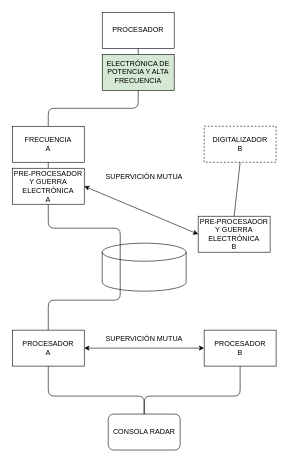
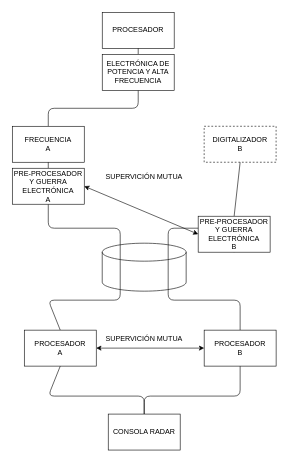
(138, 72) -> (138, 72)
none -> (169, 298)
(48, 348) -> (60, 348)
(144, 432) -> (144, 432)
